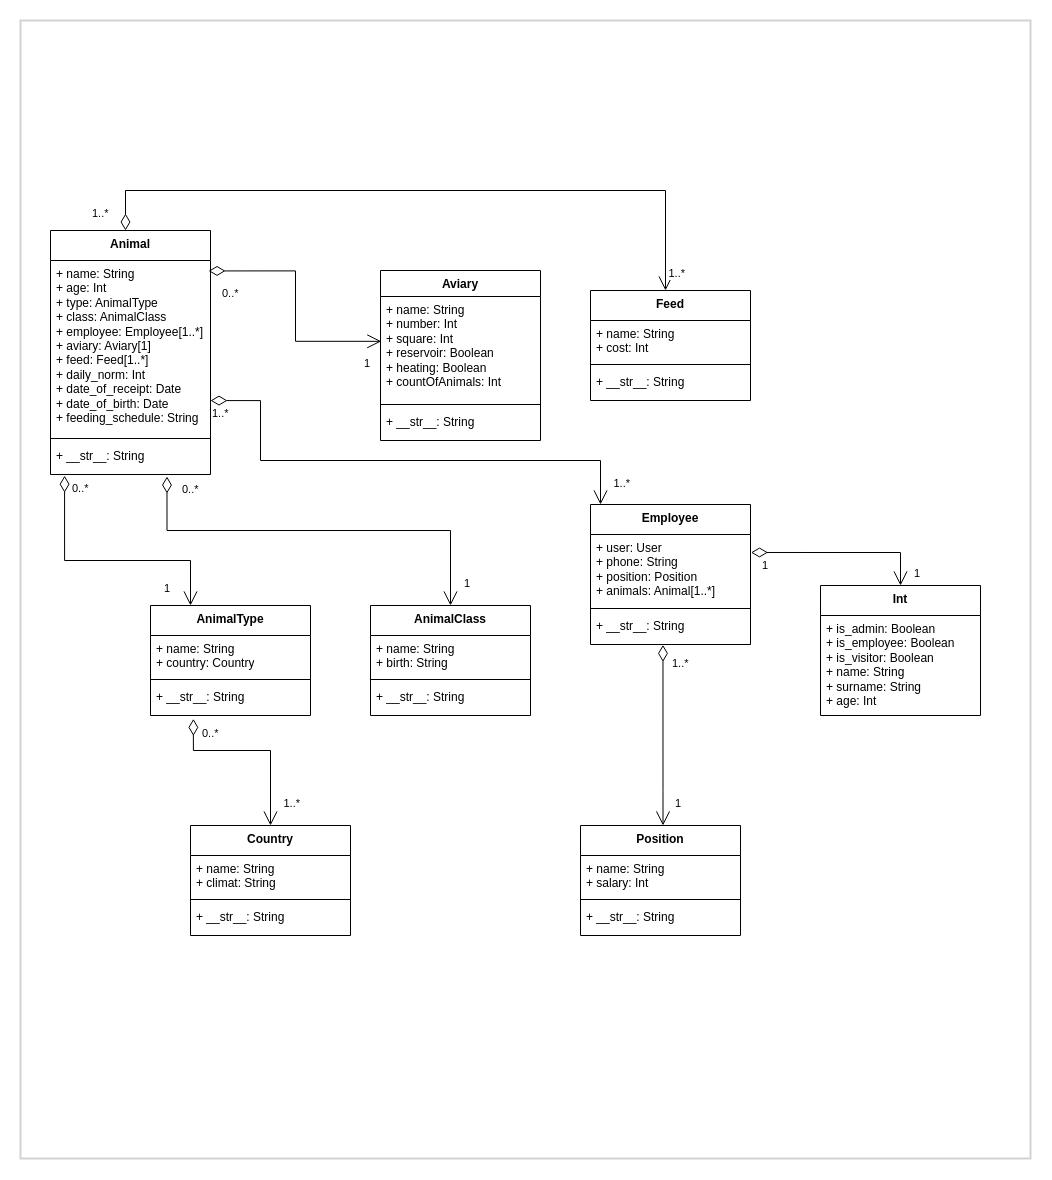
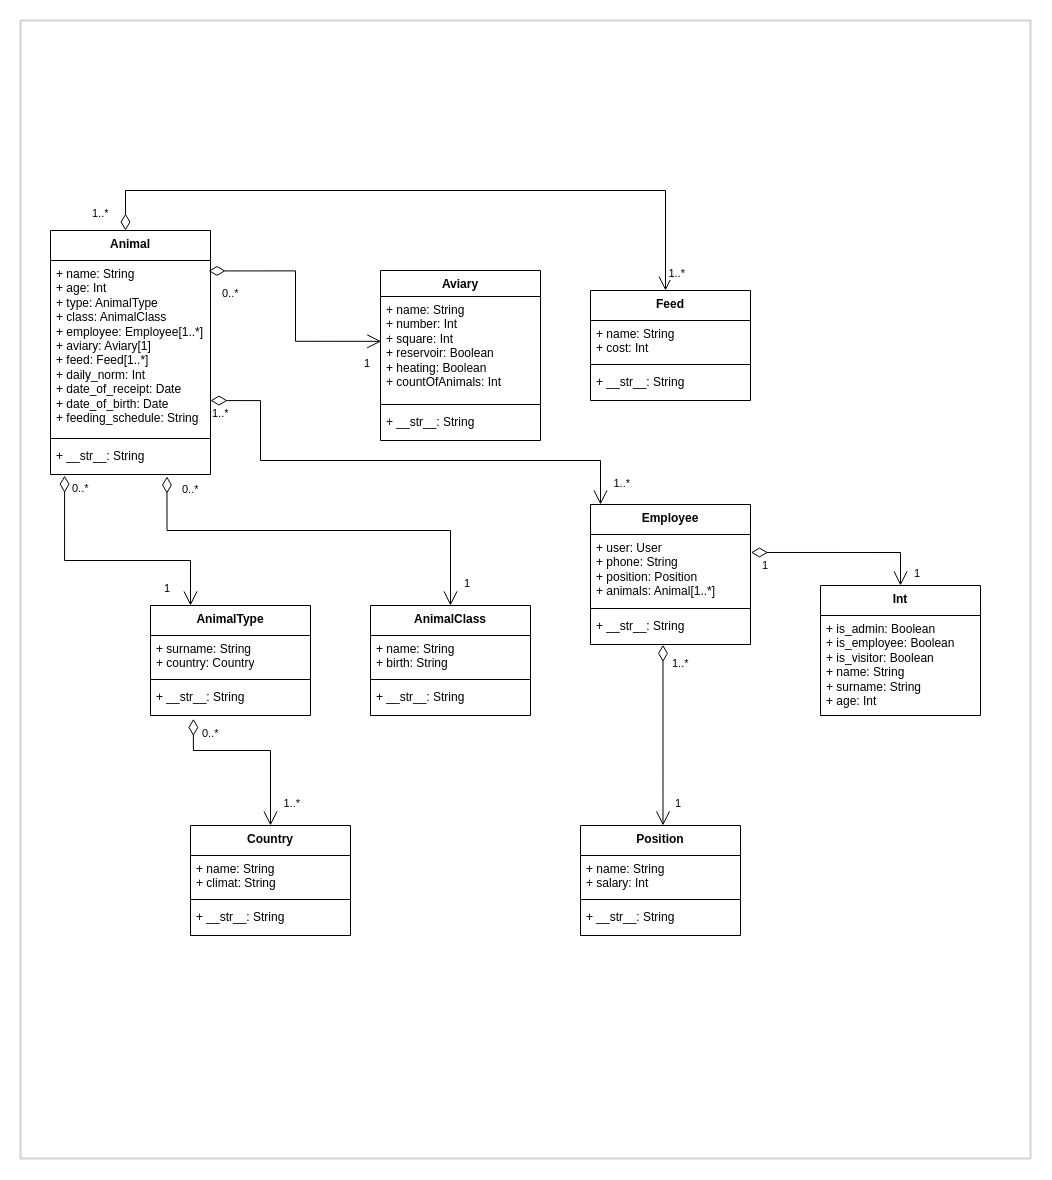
(212, 657) -> (212, 657)
